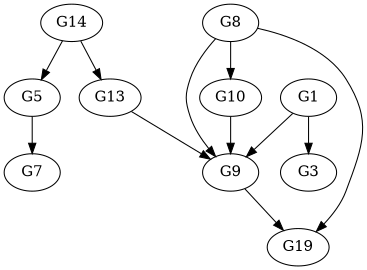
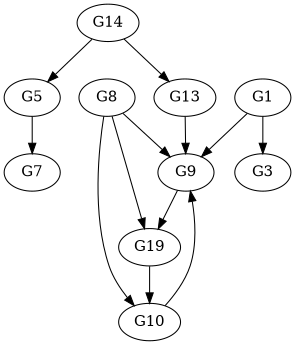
none -> (150, 280)
